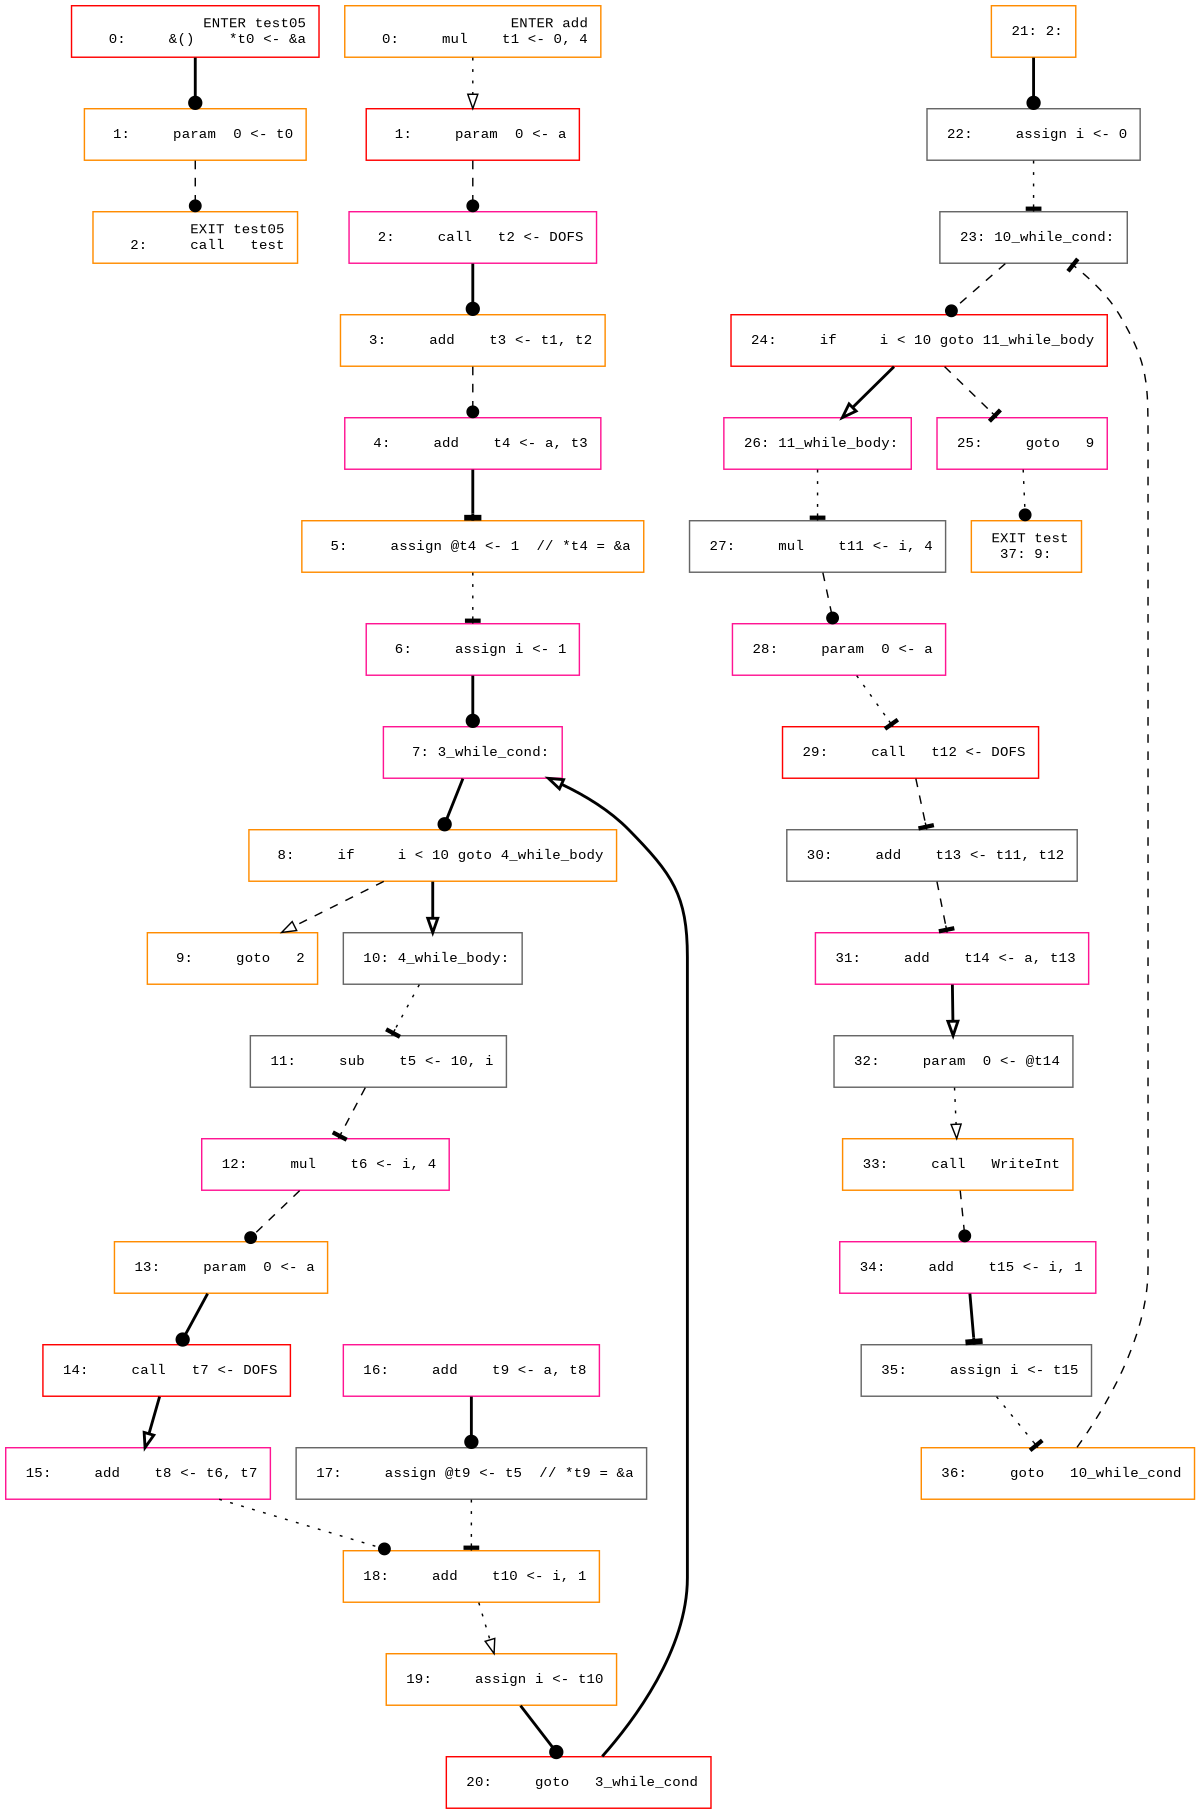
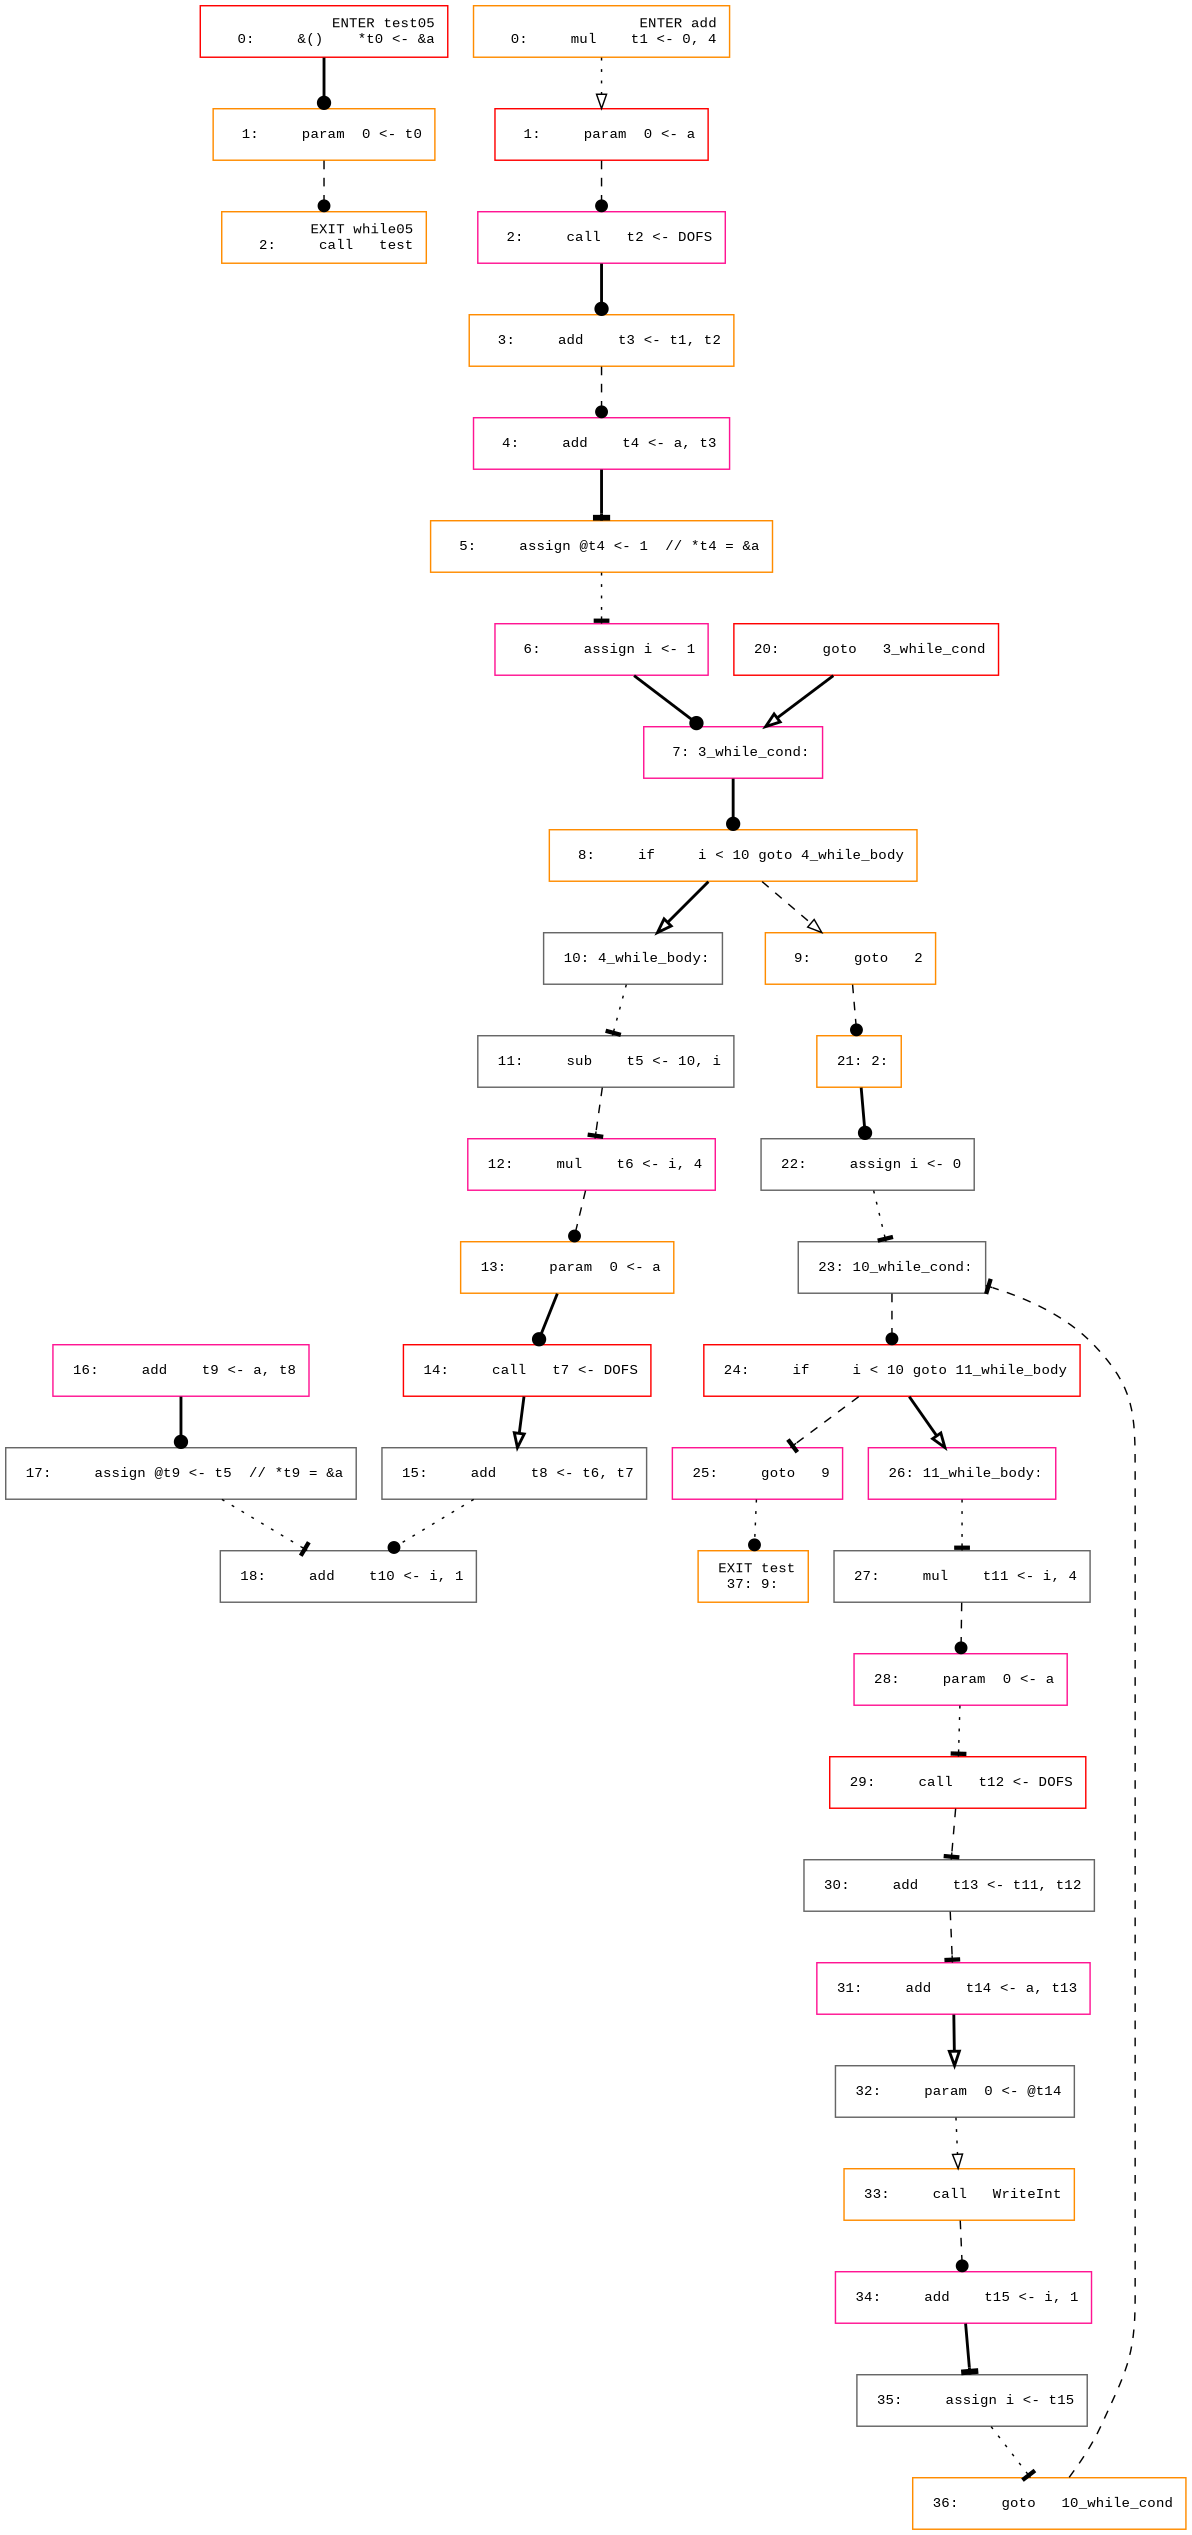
(195, 237) -> (324, 237)
none -> (854, 1004)
(138, 1473) -> (514, 1473)
(471, 1576) -> (348, 1576)
(501, 1679) -> none
